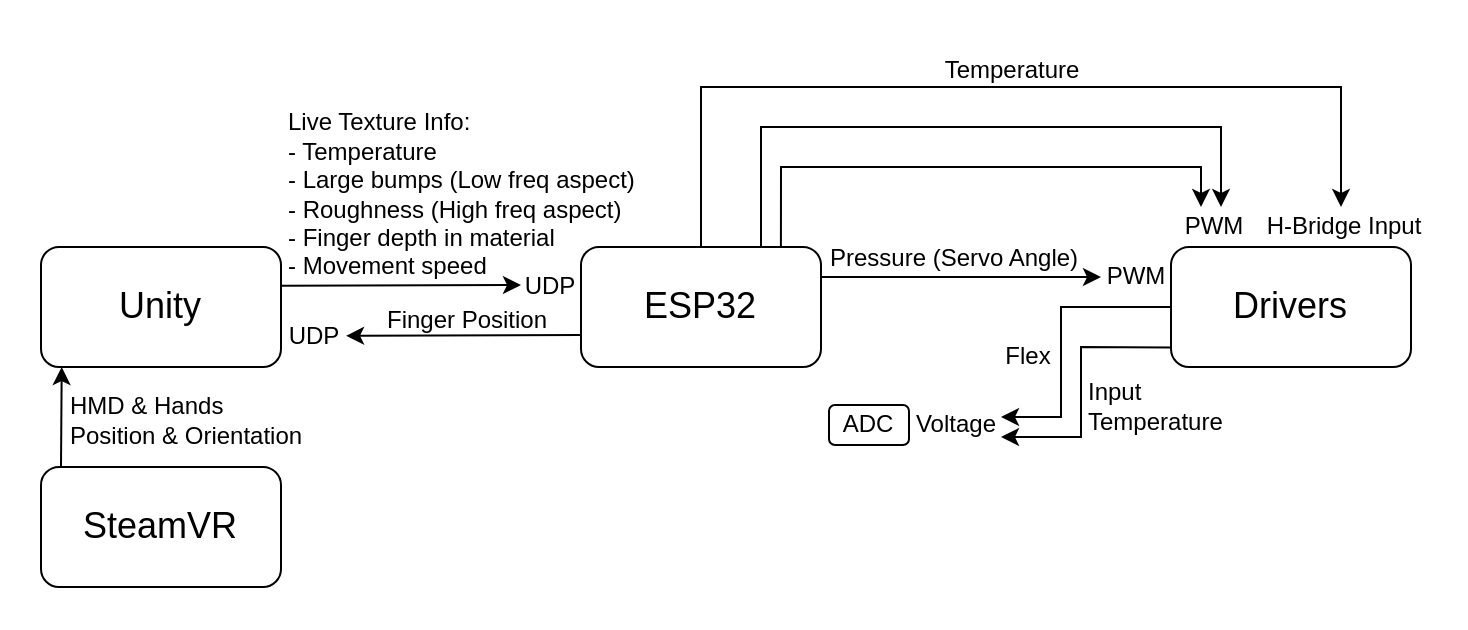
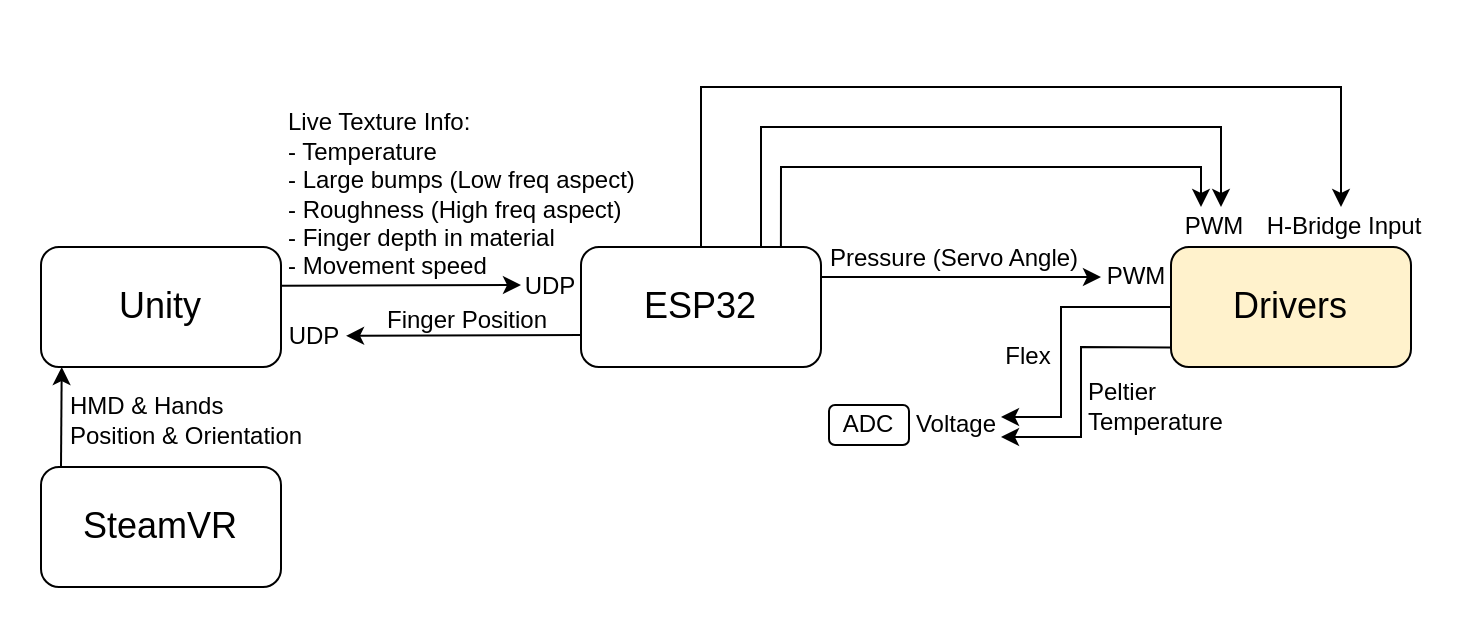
(1013, 71) -> none
(1291, 307) -> (1291, 307)
(1163, 407) -> (1163, 407)
